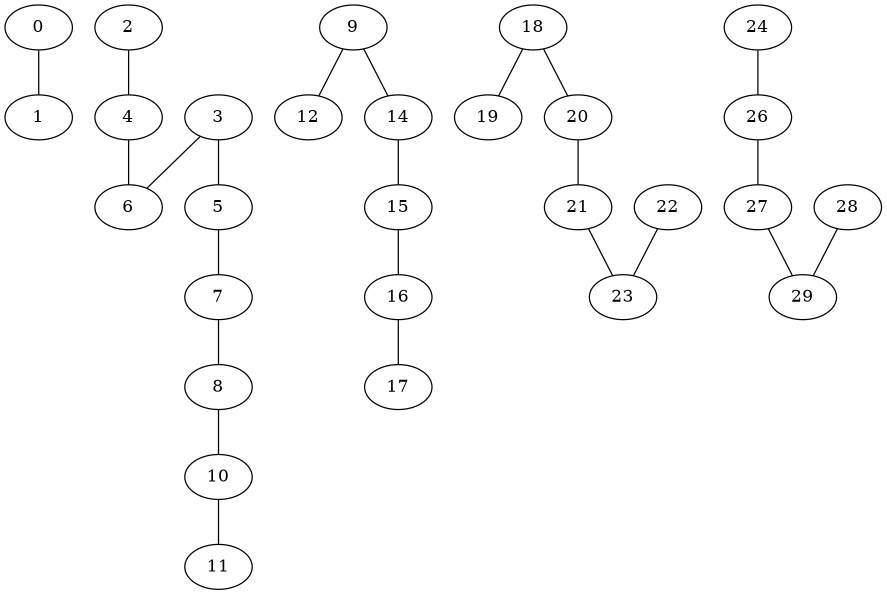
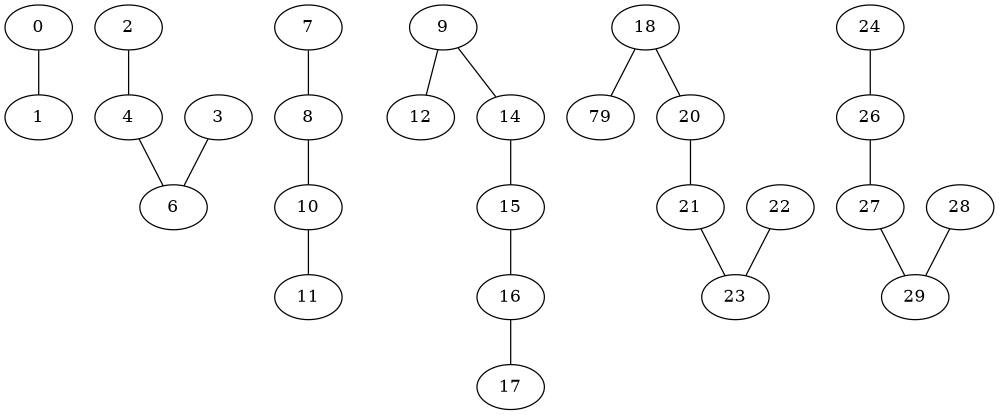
(488, 117) -> (601, 117)
(219, 207) -> none
